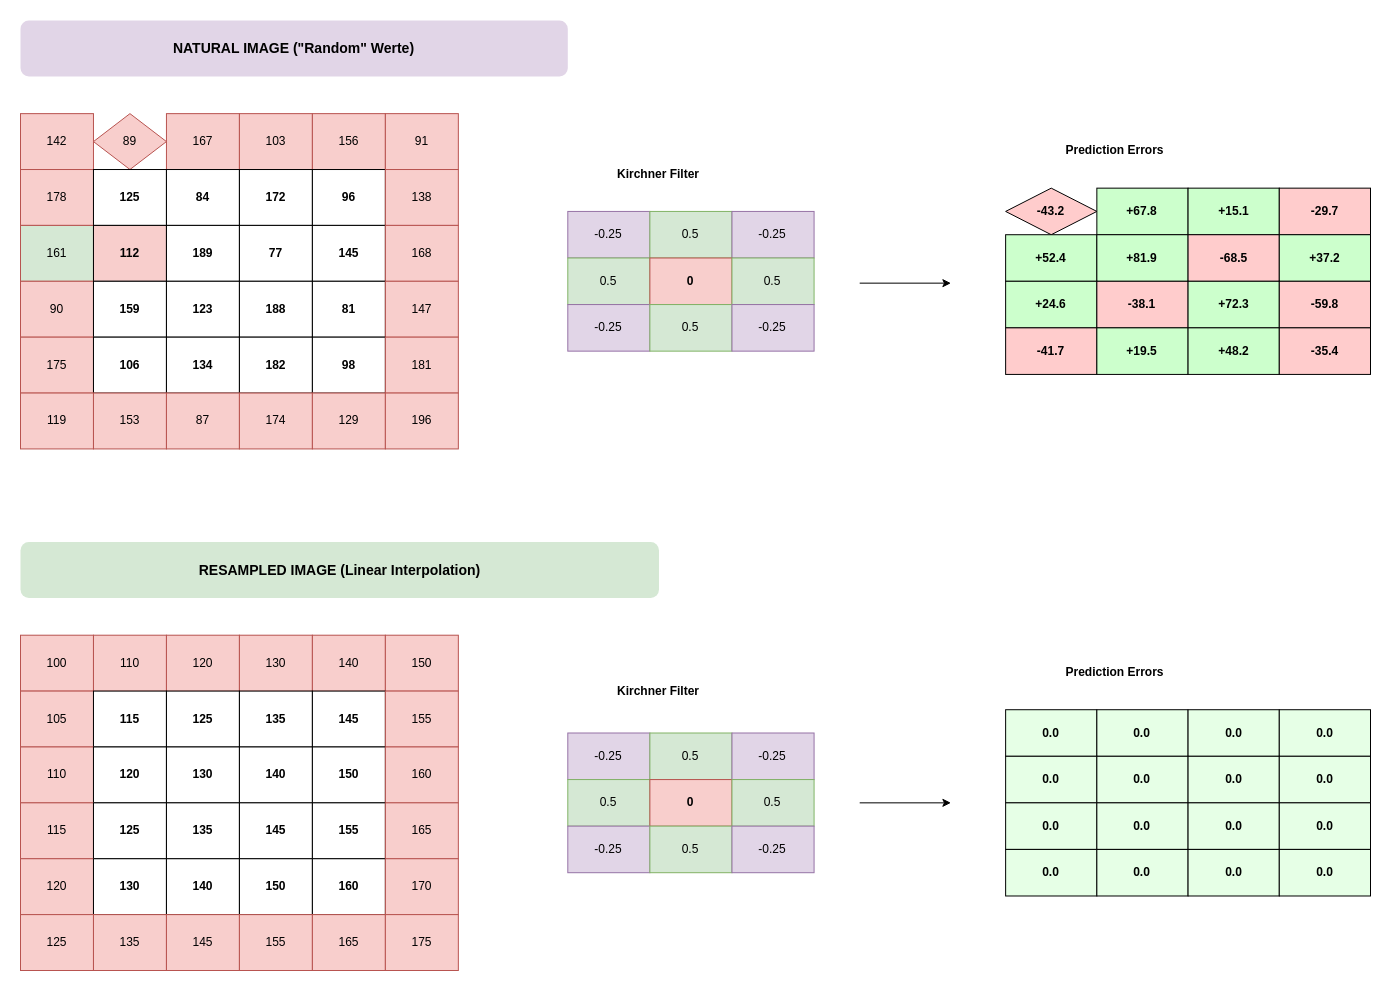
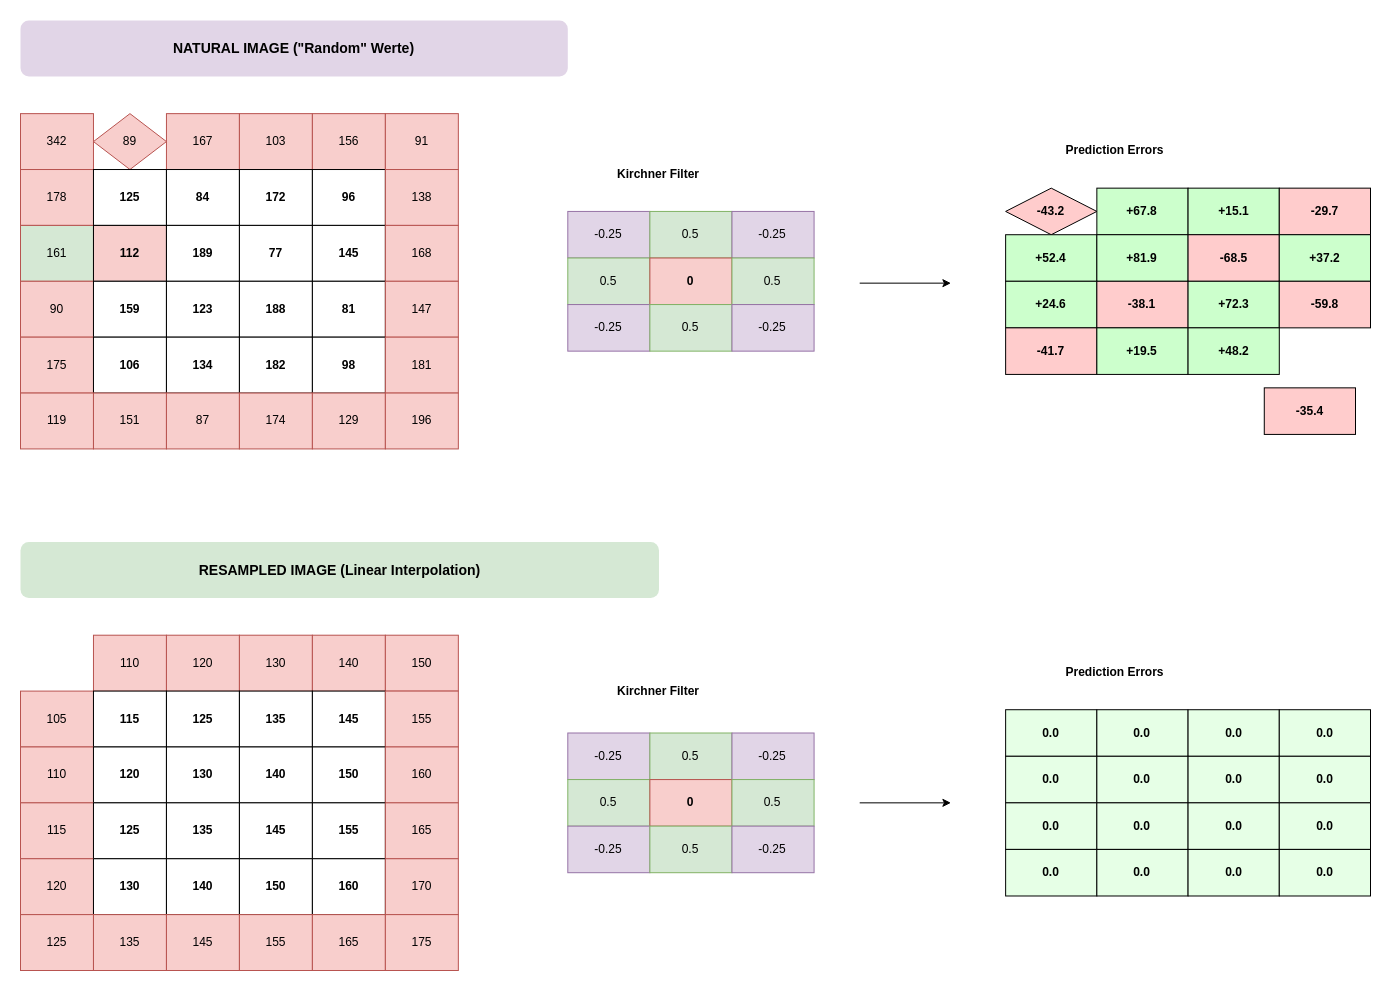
(57, 142) -> (57, 142)
(1325, 351) -> (1310, 411)
(130, 421) -> (130, 421)
(57, 663) -> none
